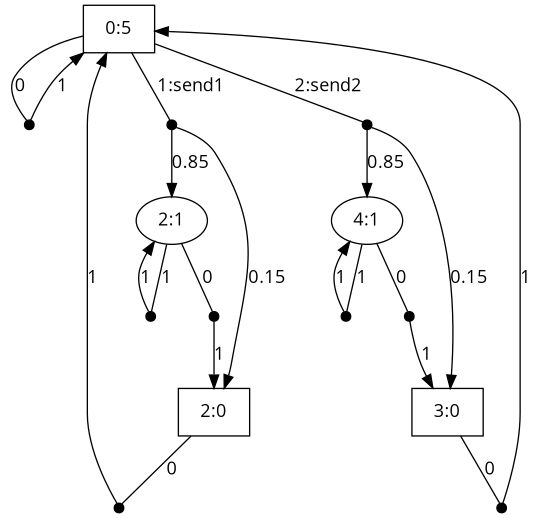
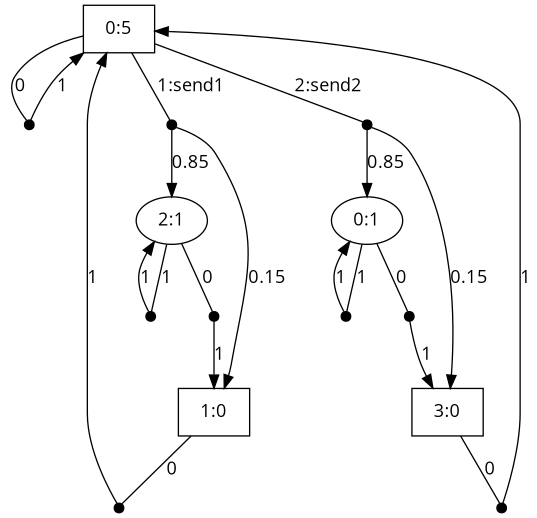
(367, 221) -> (367, 221)
(214, 412) -> (214, 412)
